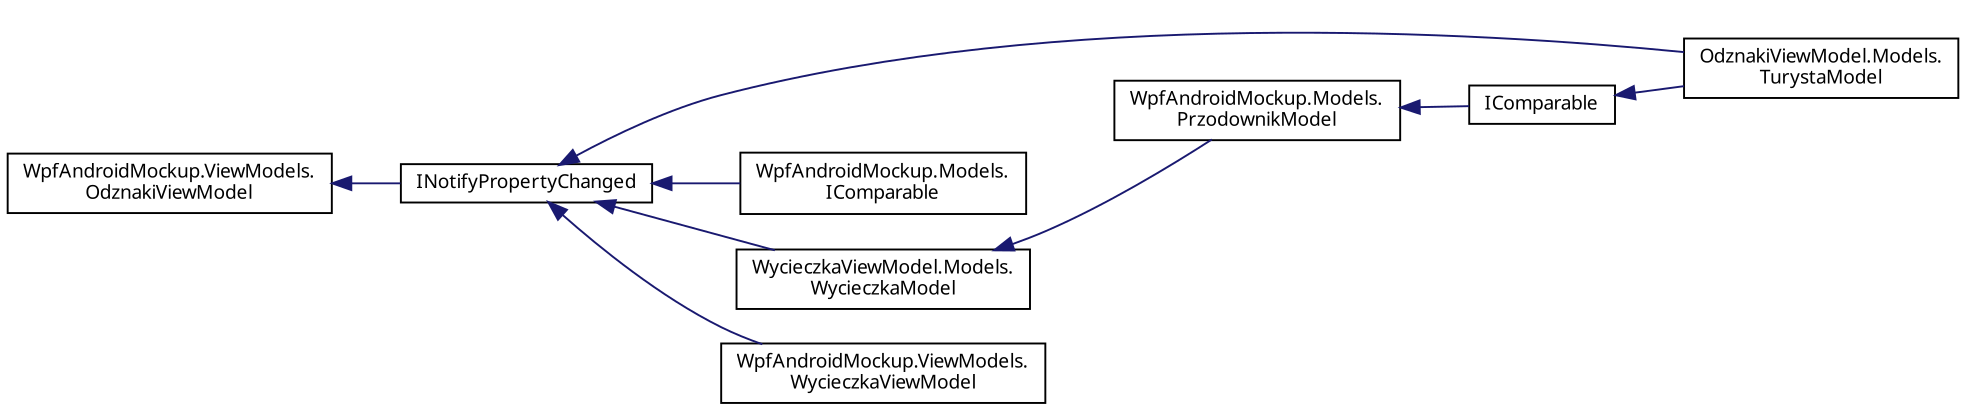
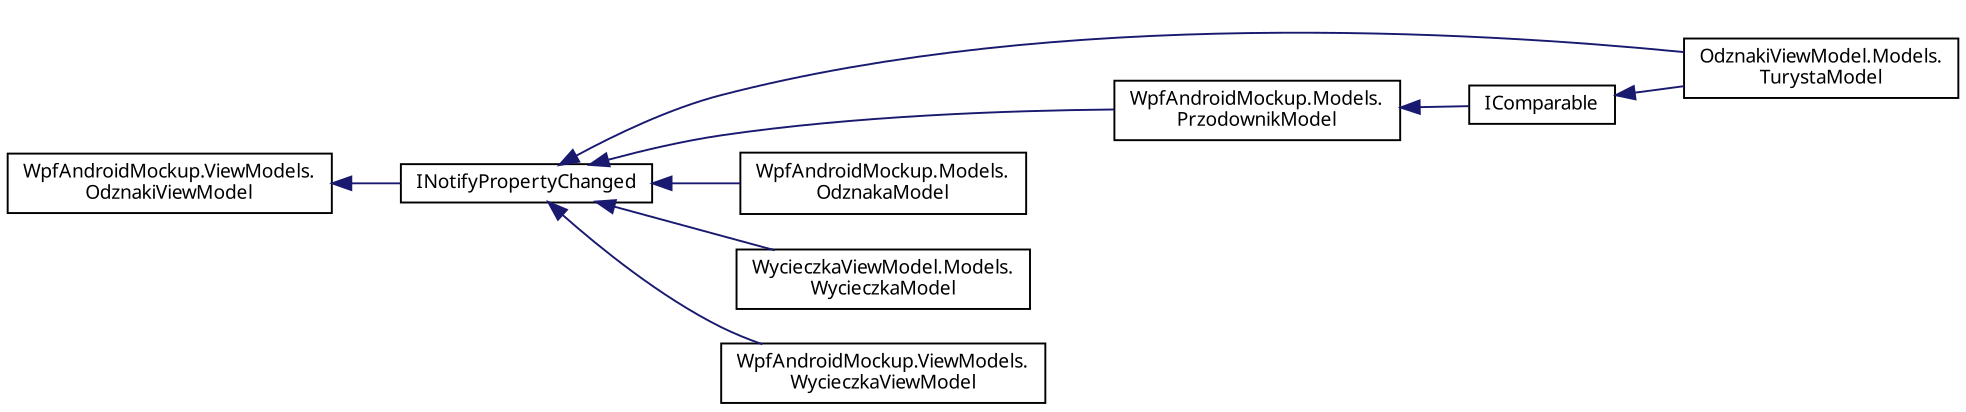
(883, 183) -> (883, 183)
(1115, 197) -> (860, 120)
